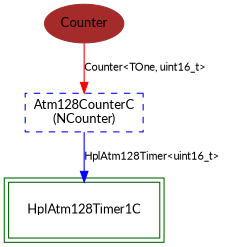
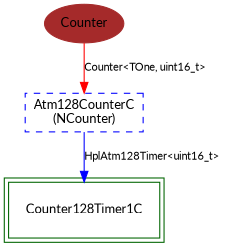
(84, 210) -> (84, 210)
